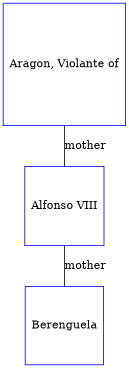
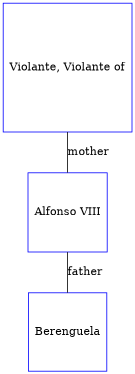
(64, 64) -> (68, 68)
(85, 266) -> (85, 272)
